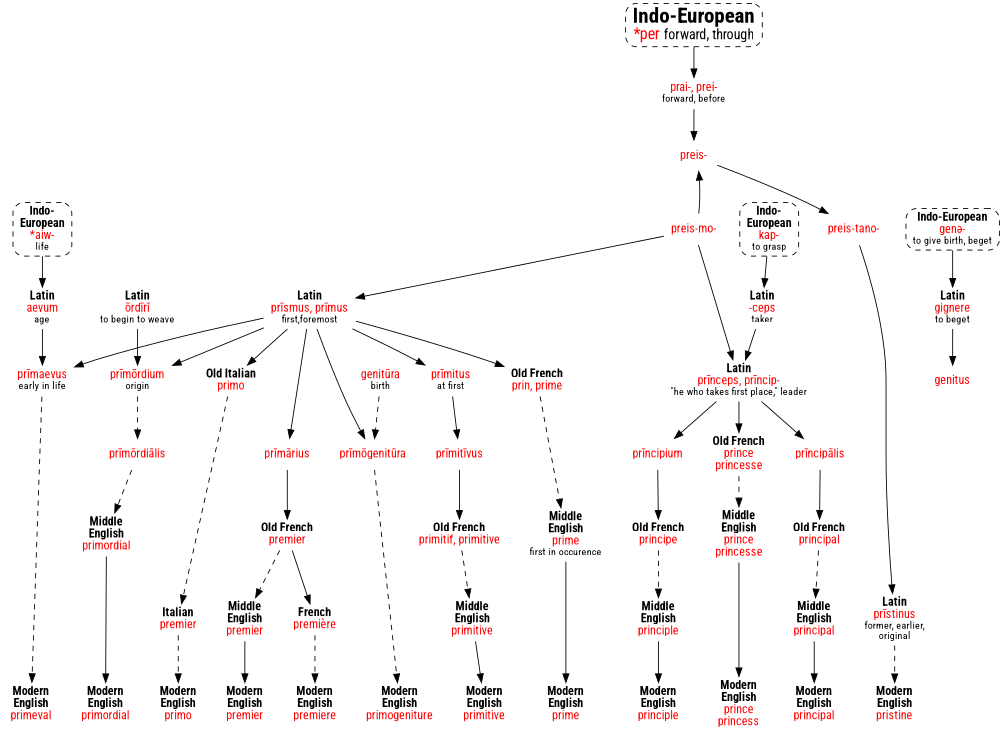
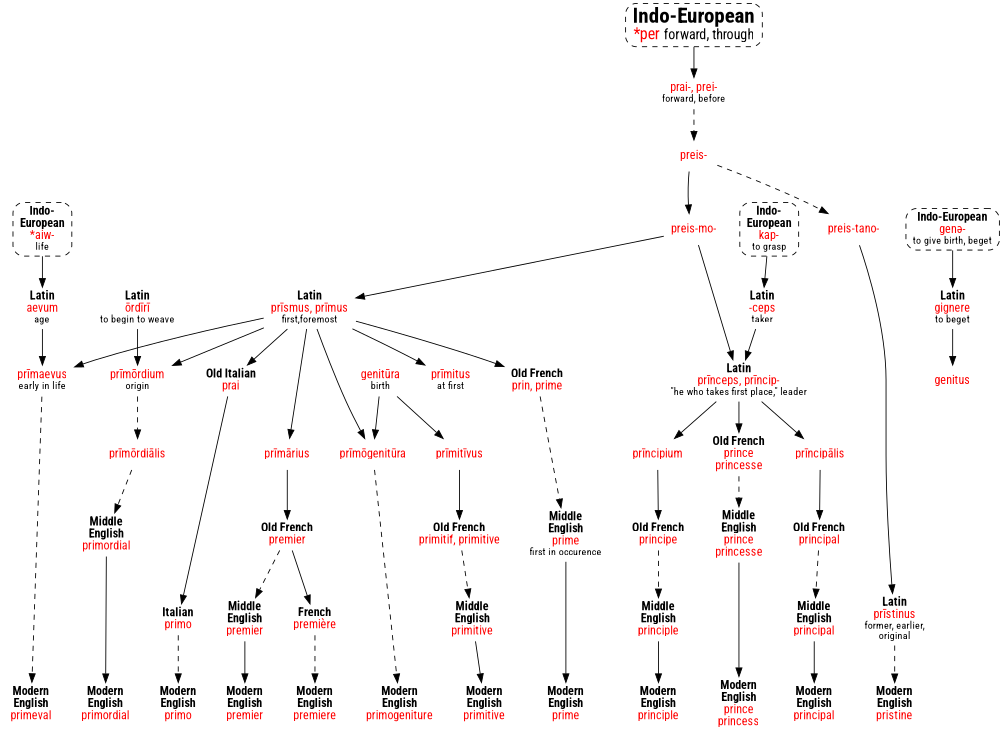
(694, 120) -> (694, 120)
(769, 186) -> (769, 186)
(700, 197) -> (688, 188)
(231, 386) -> (231, 386)
(377, 413) -> (377, 413)
(455, 413) -> (417, 414)
(206, 496) -> (206, 496)
(178, 625) -> (178, 625)
